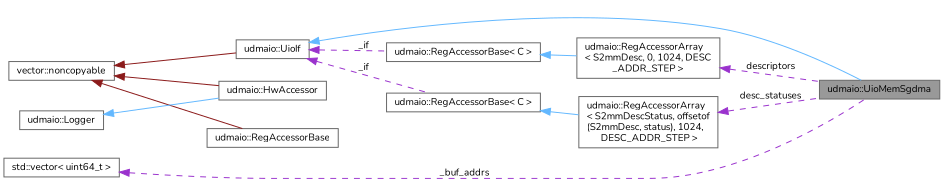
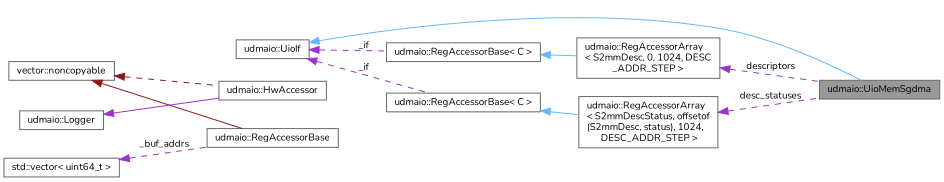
(180, 59) -> none
(172, 81) -> (172, 81)
(156, 107) -> (156, 107)
(505, 178) -> (168, 153)
